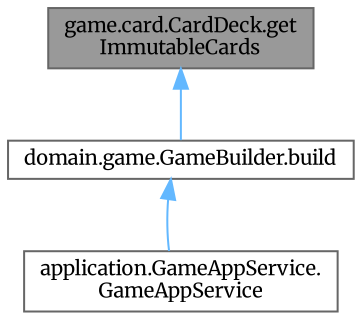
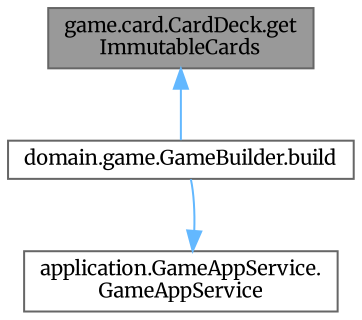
(167, 225) -> (194, 205)
